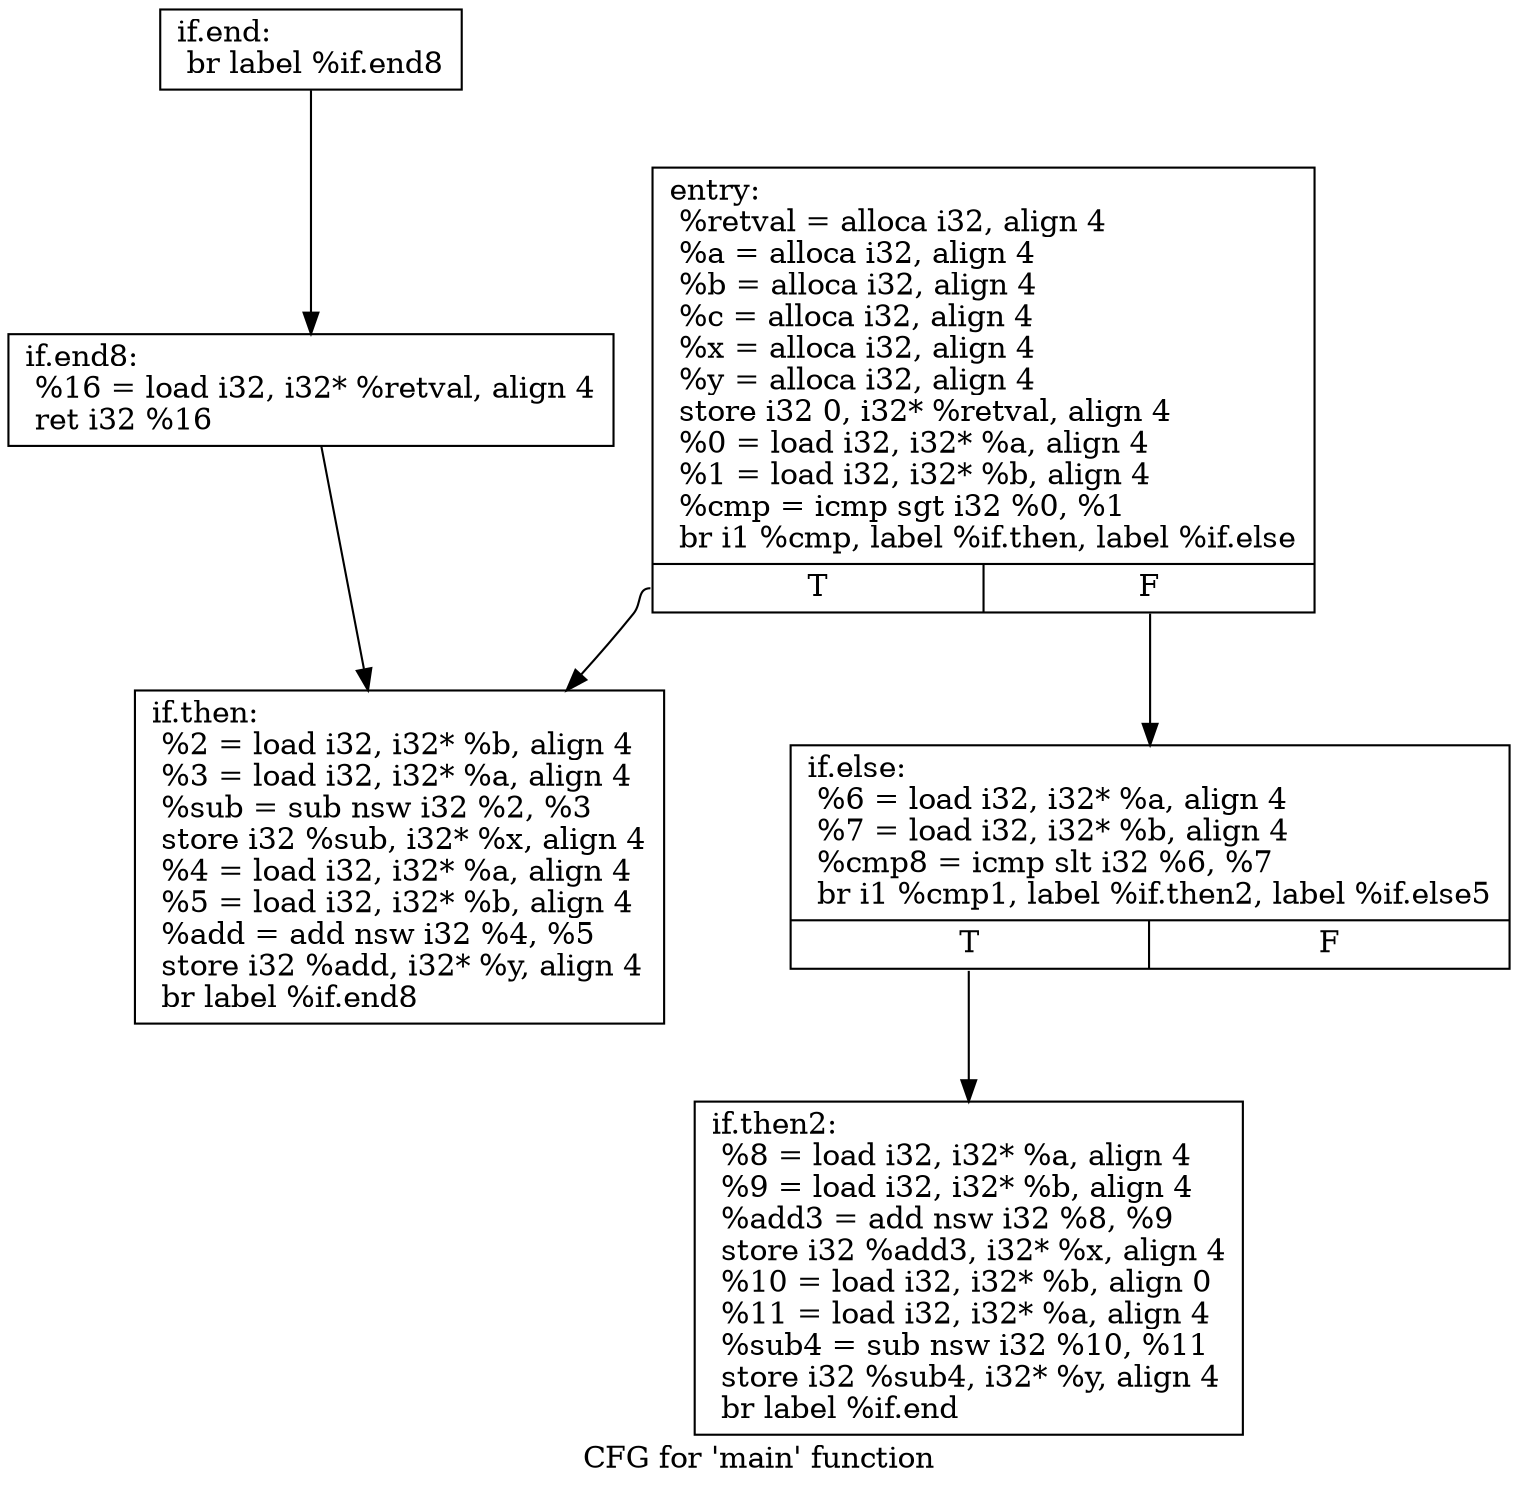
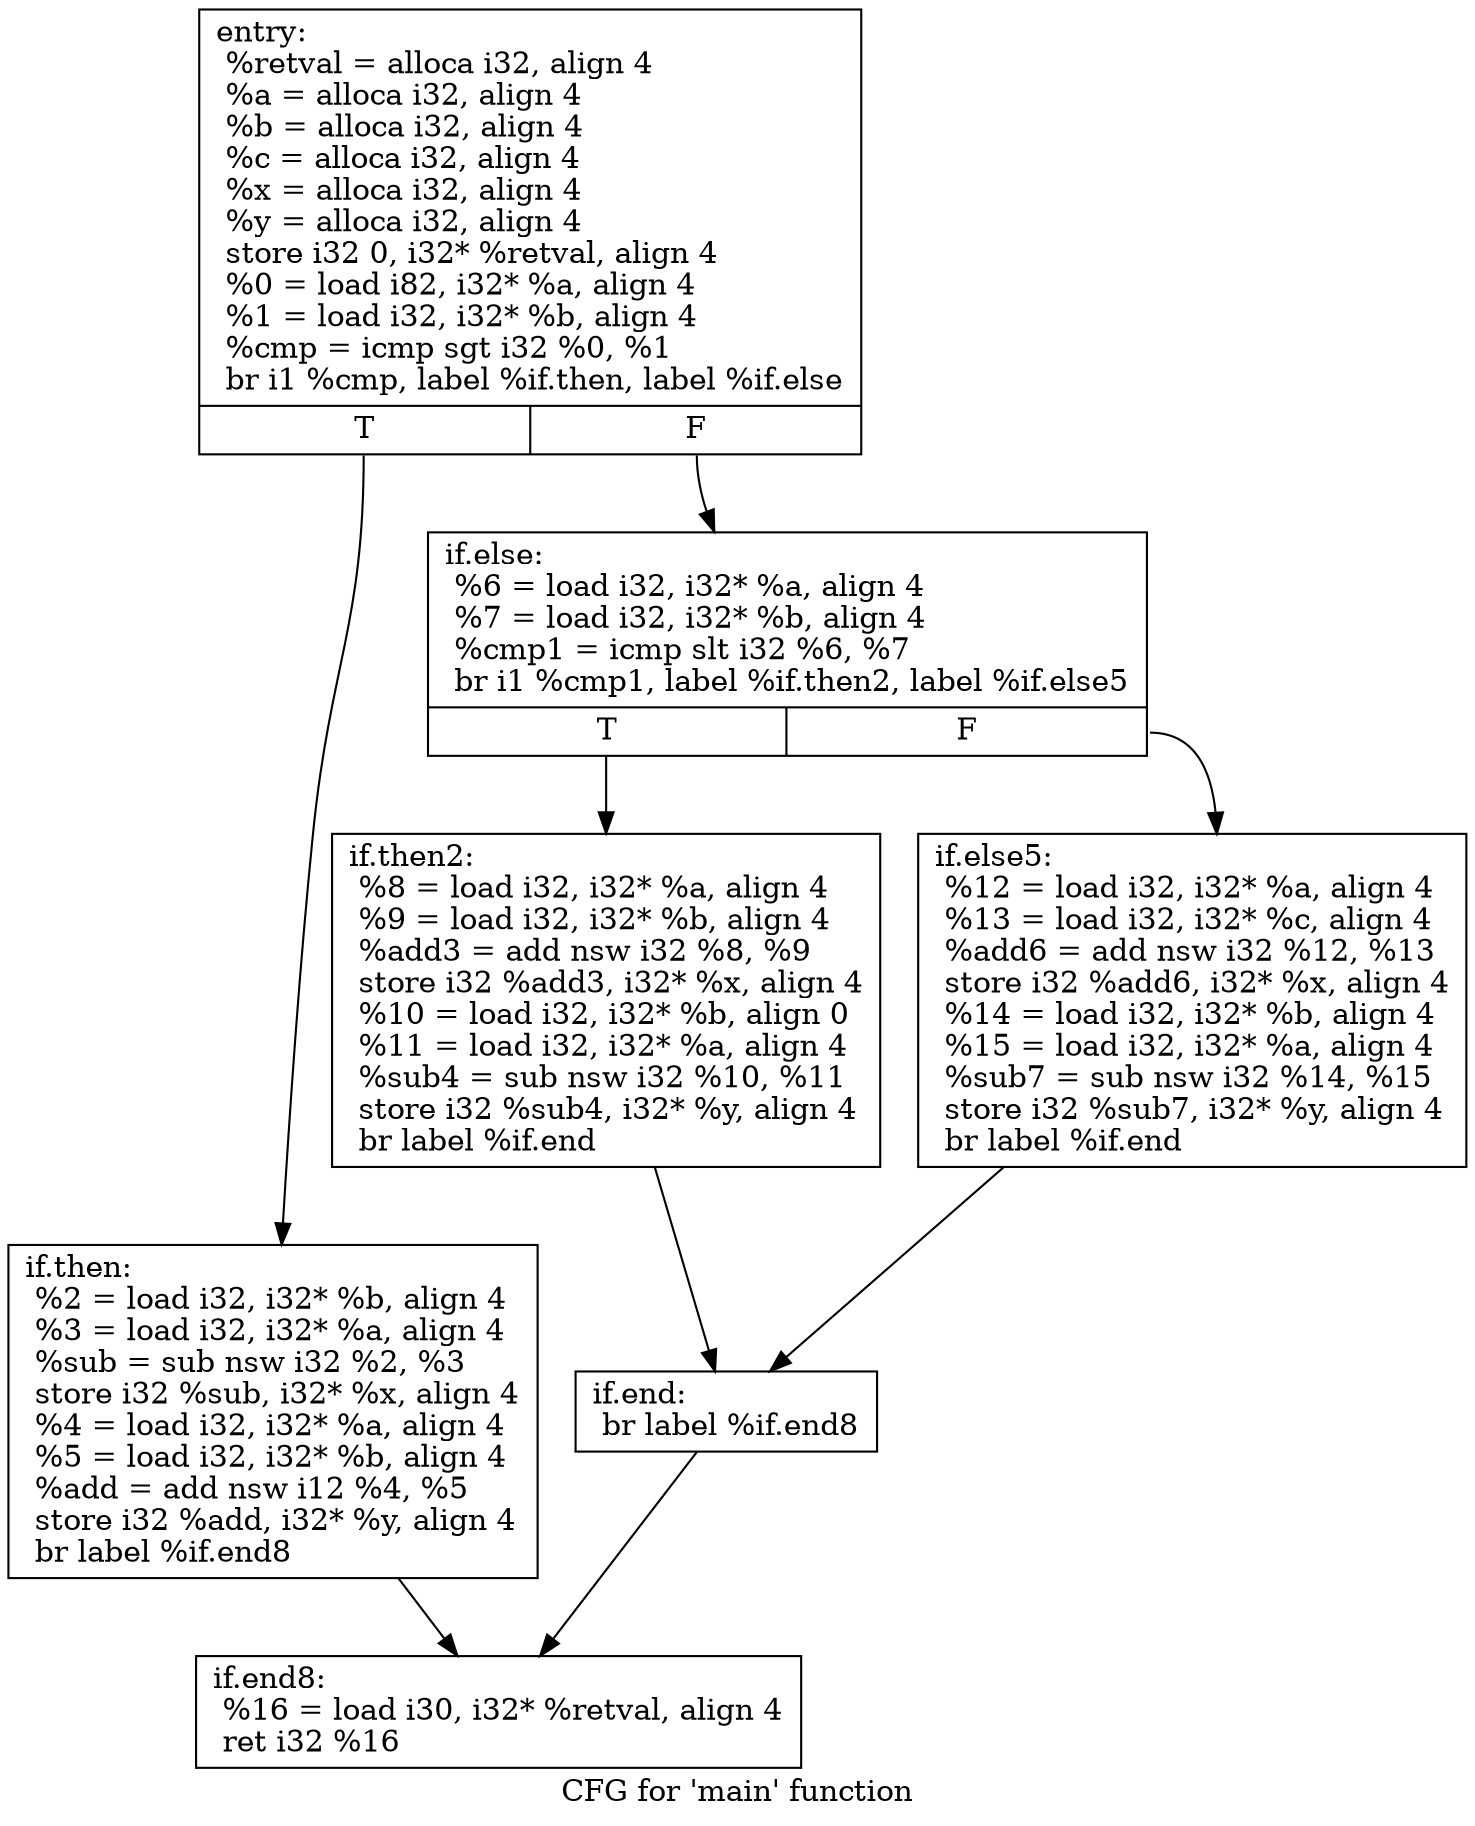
(311, 389) -> (499, 1711)
(910, 444) -> (456, 286)
(343, 558) -> (421, 1608)
(1040, 863) -> (678, 650)
(374, 935) -> (248, 1490)
none -> (1192, 1000)
none -> (682, 1259)
